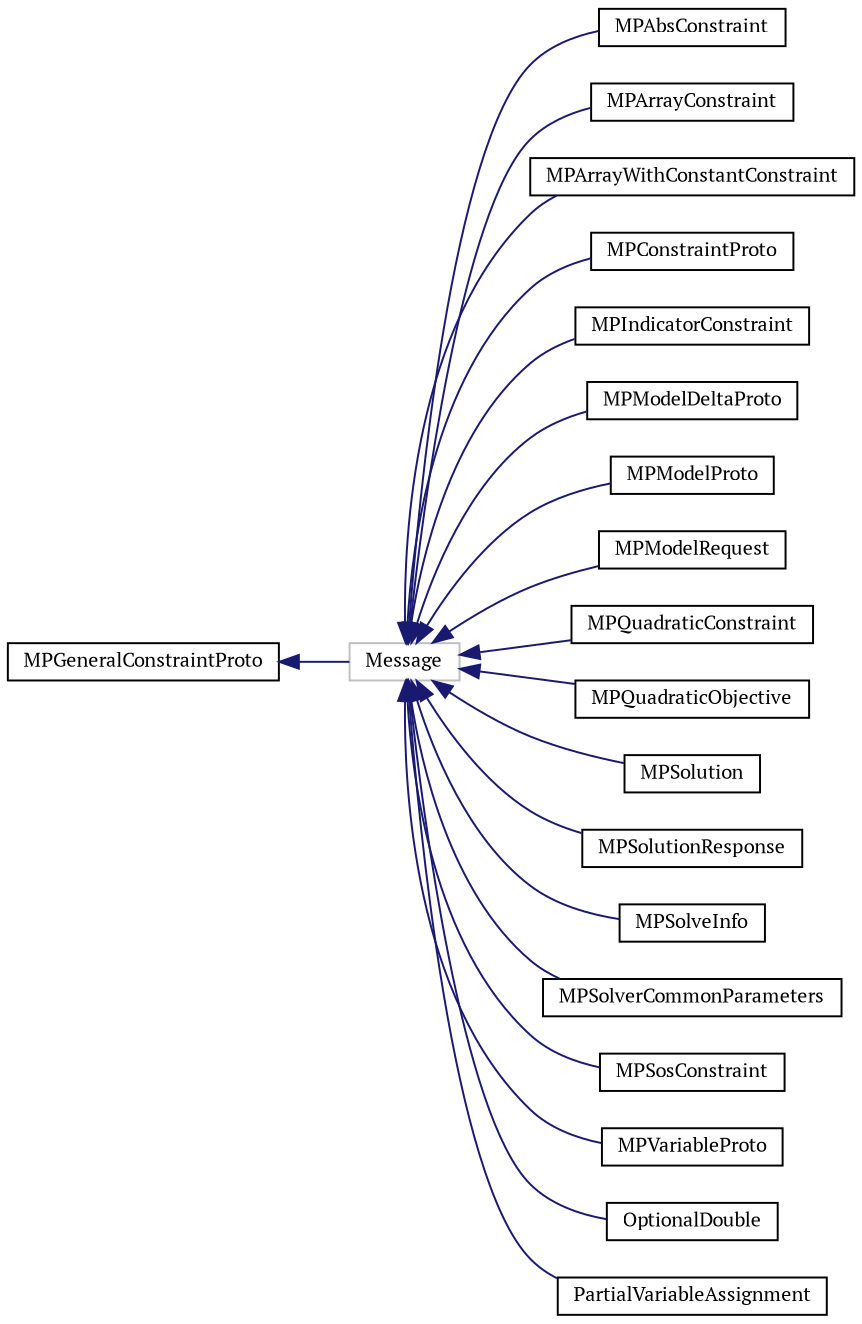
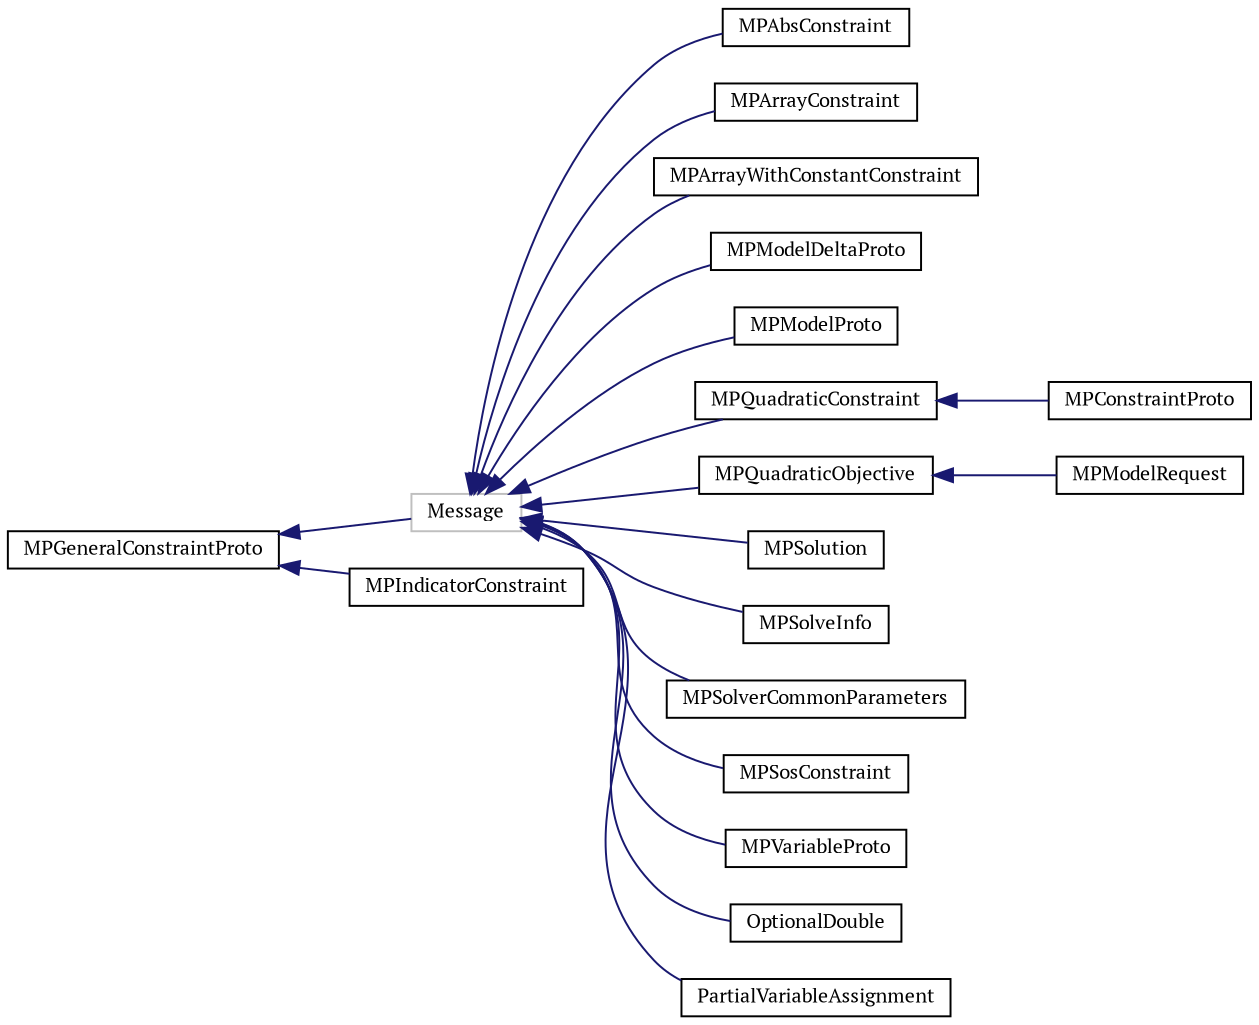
(455, 402) -> (1003, 401)
(460, 460) -> (324, 571)
(520, 591) -> (1005, 475)
(692, 848) -> none
